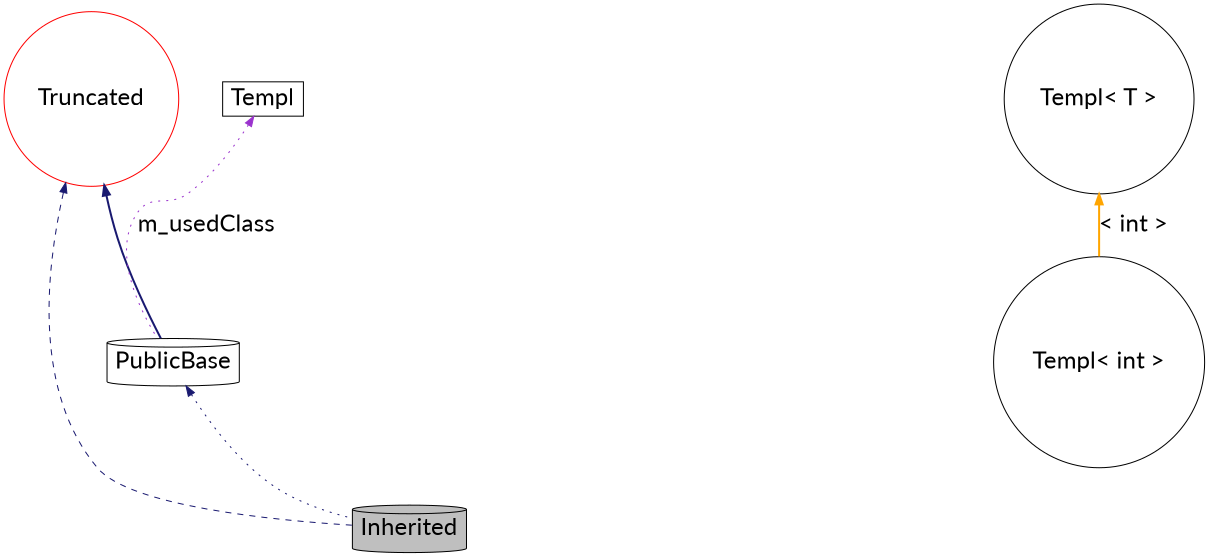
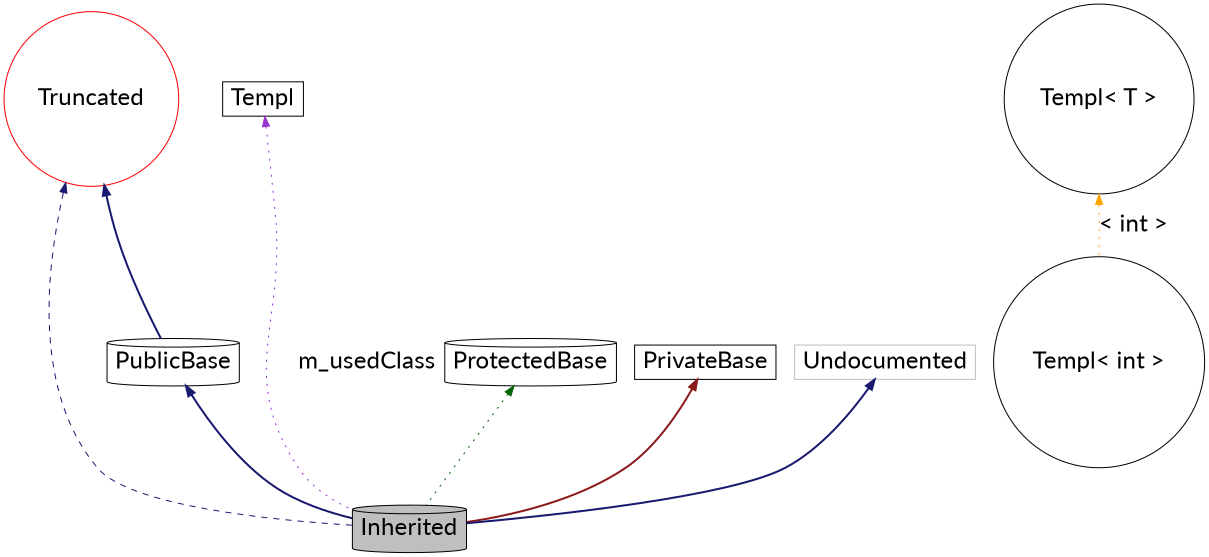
(142, 208) -> (269, 335)
(1099, 231) -> (1099, 231)
none -> (531, 362)
none -> (705, 362)
none -> (885, 362)
(258, 474) -> (258, 474)
